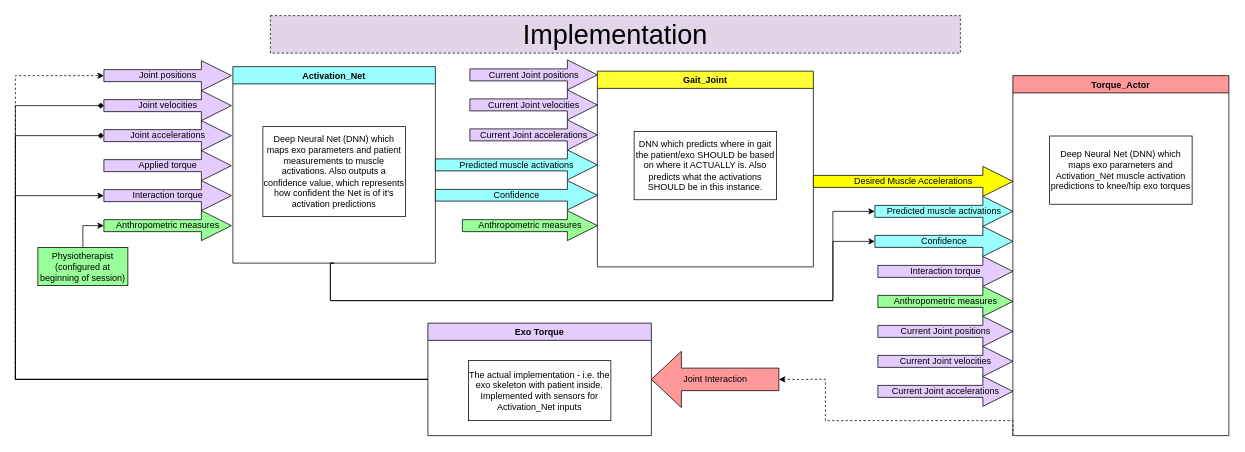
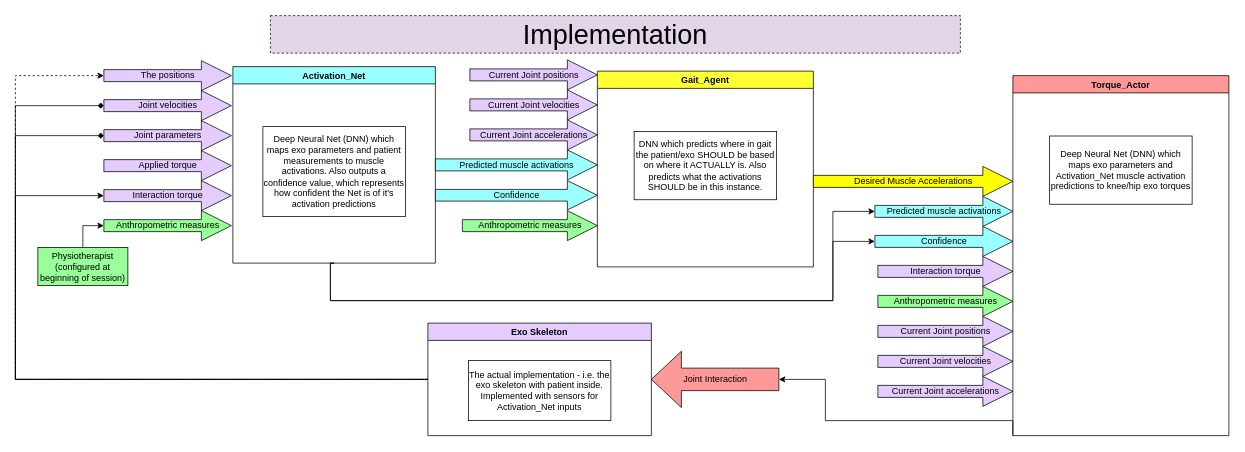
(168, 75) -> (168, 75)
(705, 80) -> (705, 80)
(168, 135) -> (168, 135)
(539, 332) -> (539, 332)
(877, 420) -> (877, 420)
